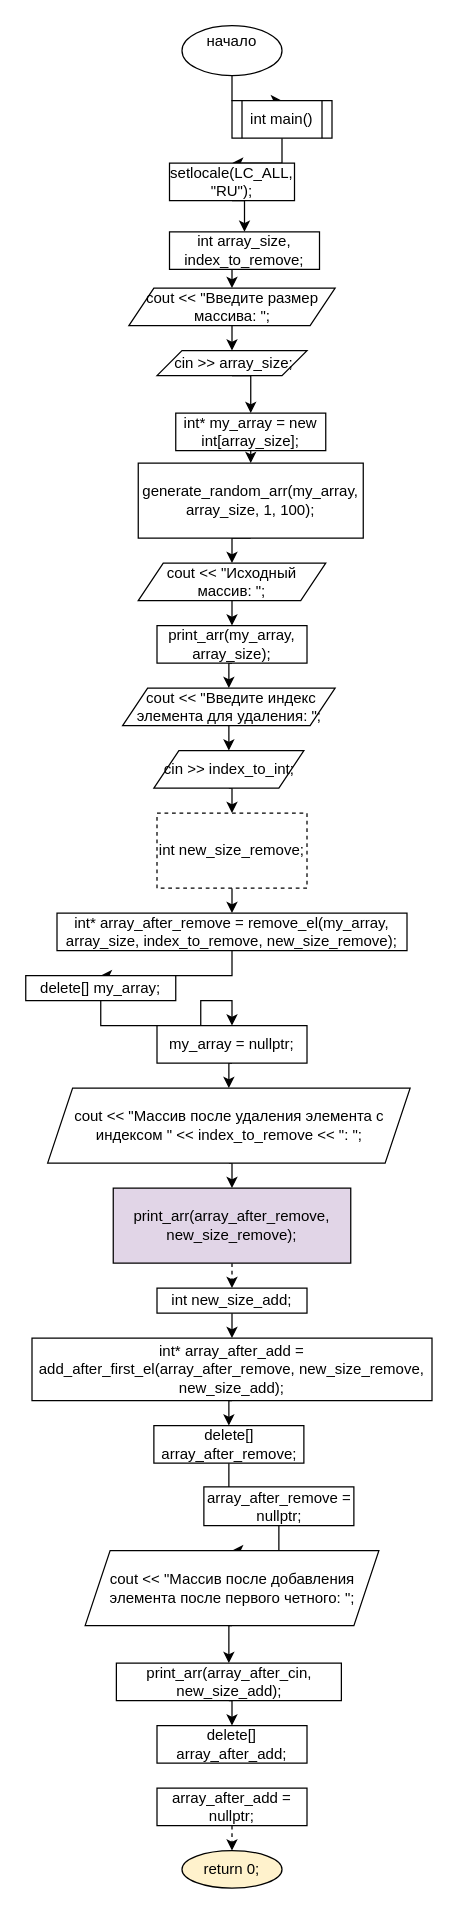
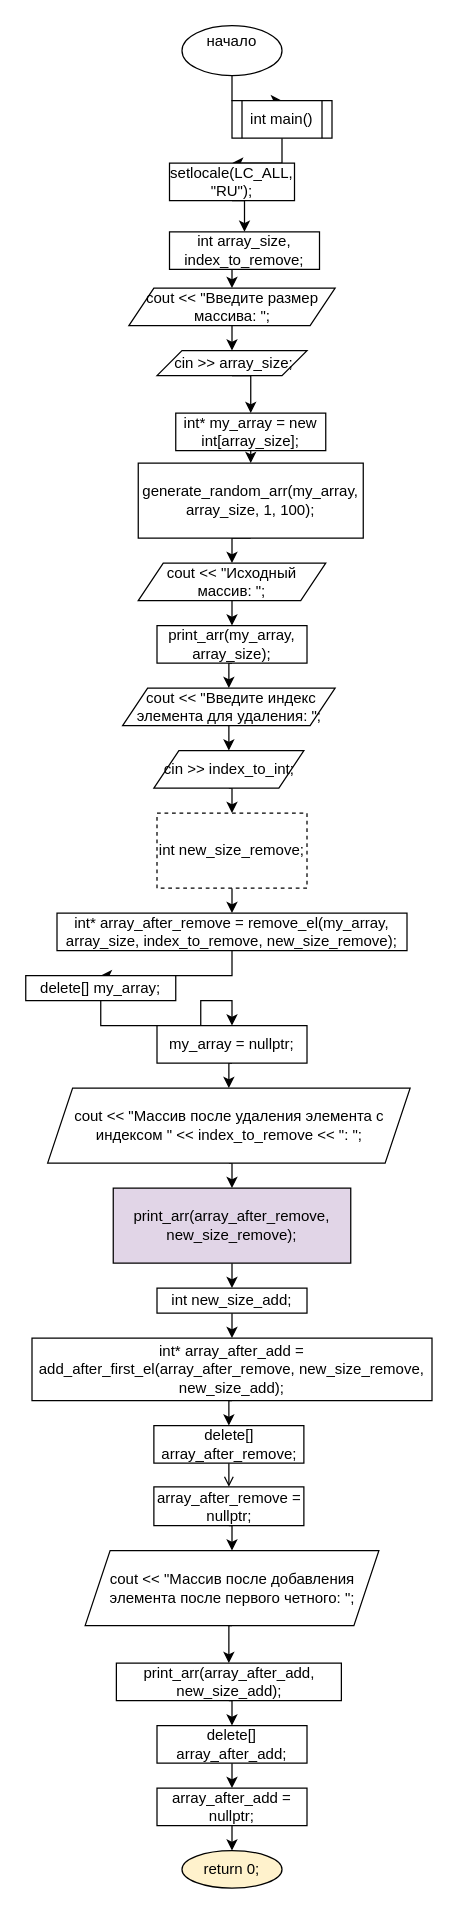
(232, 1272) -> (232, 1272)
(279, 1506) -> (229, 1506)
(229, 1682) -> (229, 1682)
none -> (232, 1771)
(232, 1835) -> (232, 1835)
